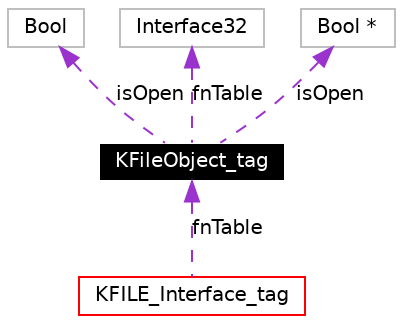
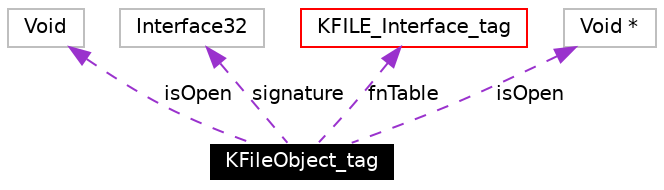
(46, 28) -> (46, 28)
(348, 28) -> (610, 28)
(228, 95) -> (298, 95)
(192, 239) -> (354, 103)
